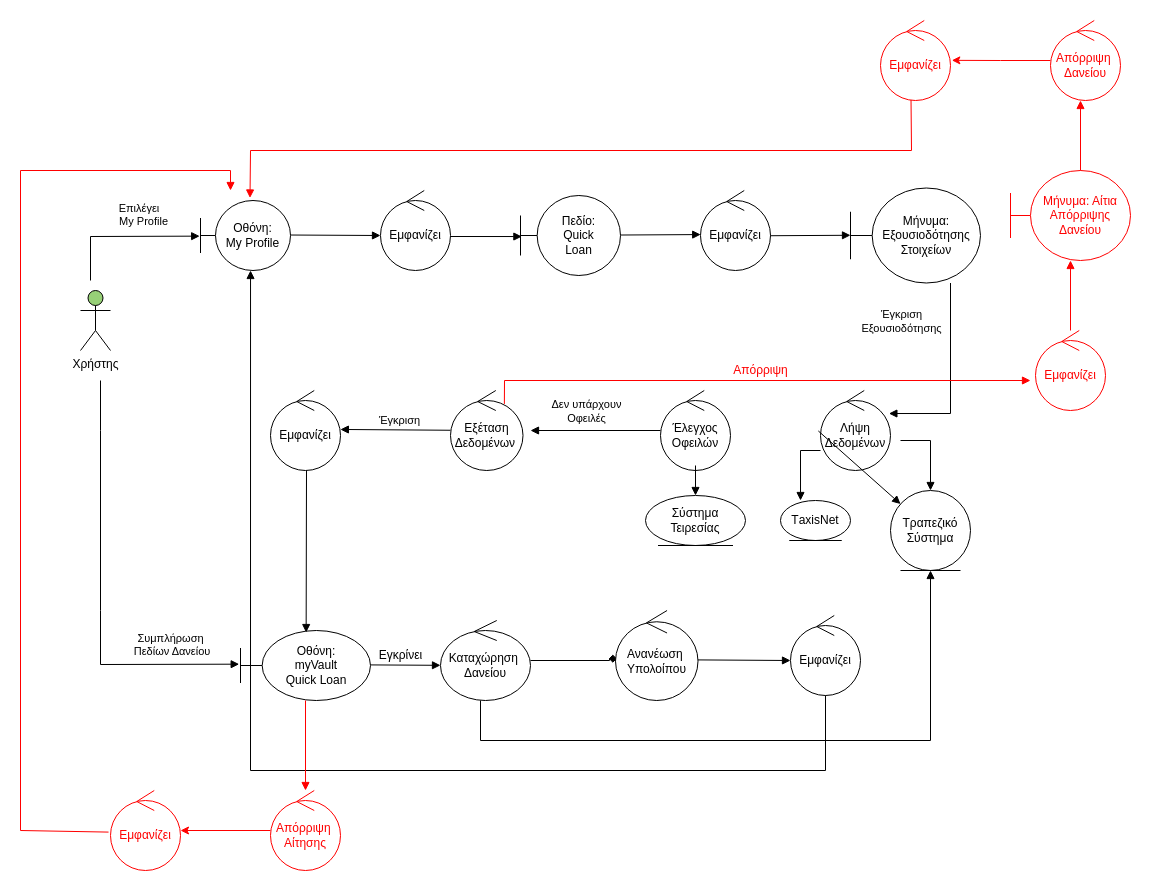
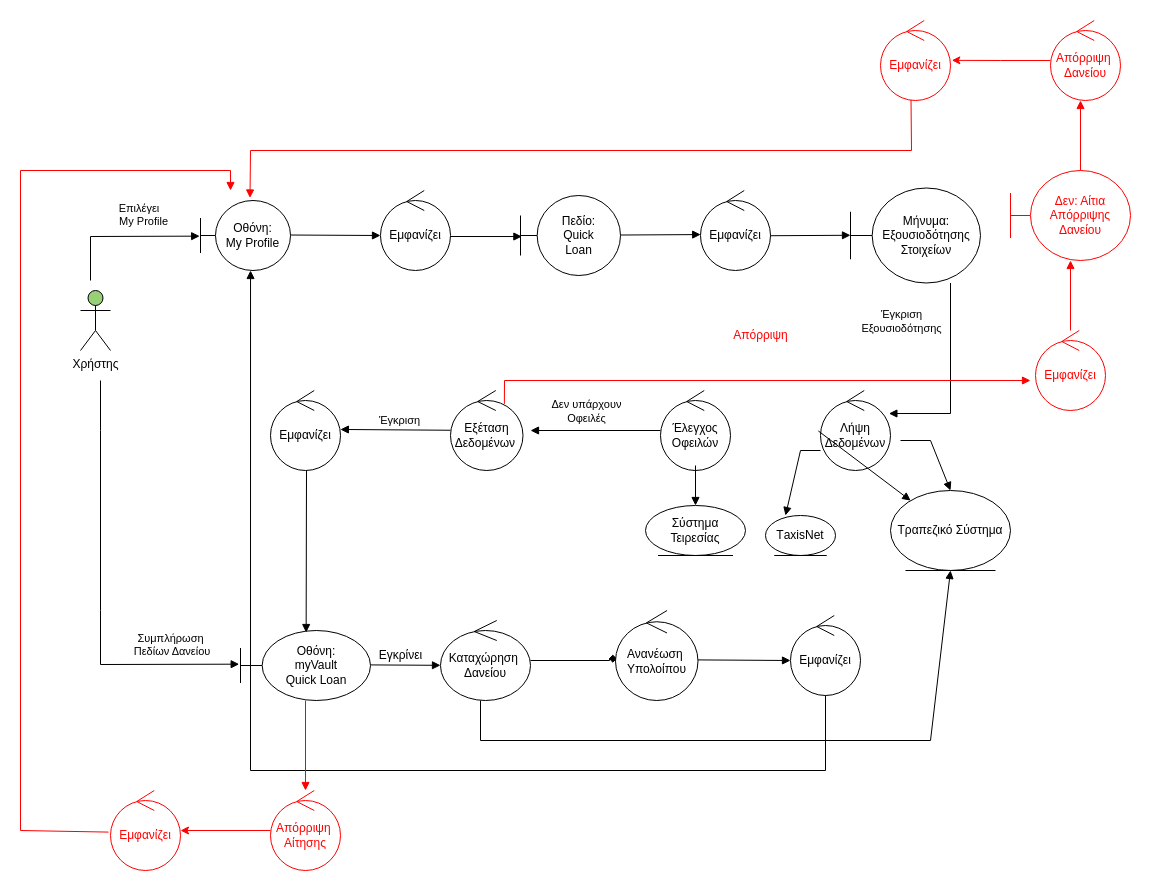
(1081, 216) -> (1081, 216)
(761, 371) -> (761, 336)
(696, 521) -> (696, 531)
(816, 521) -> (801, 536)
(931, 531) -> (951, 531)
